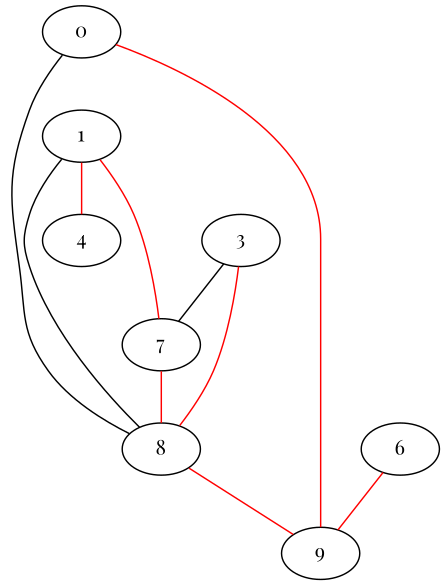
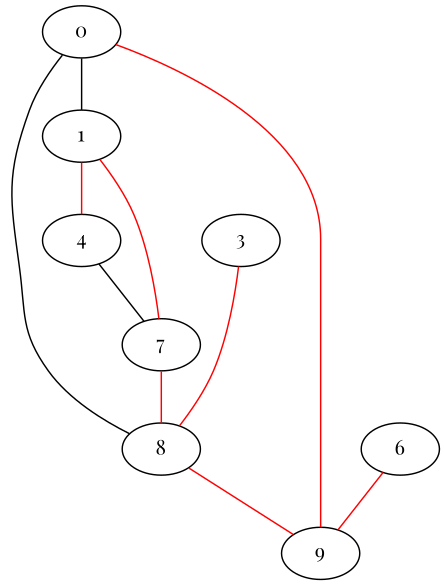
(201, 293) -> (121, 293)
(45, 303) -> (82, 84)
